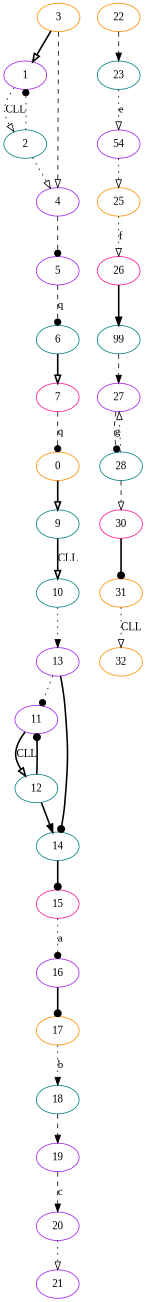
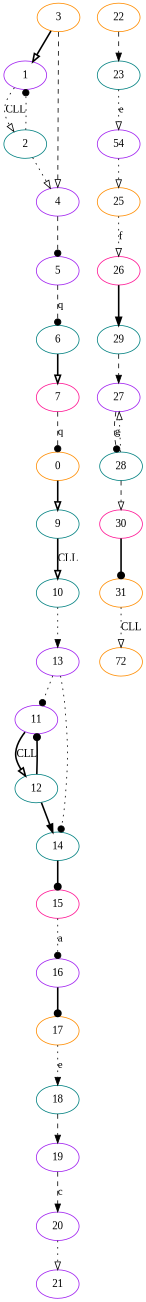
(119, 340) -> (119, 340)
(121, 662) -> (121, 662)
(67, 751) -> (67, 751)
(60, 1065) -> (60, 1065)
